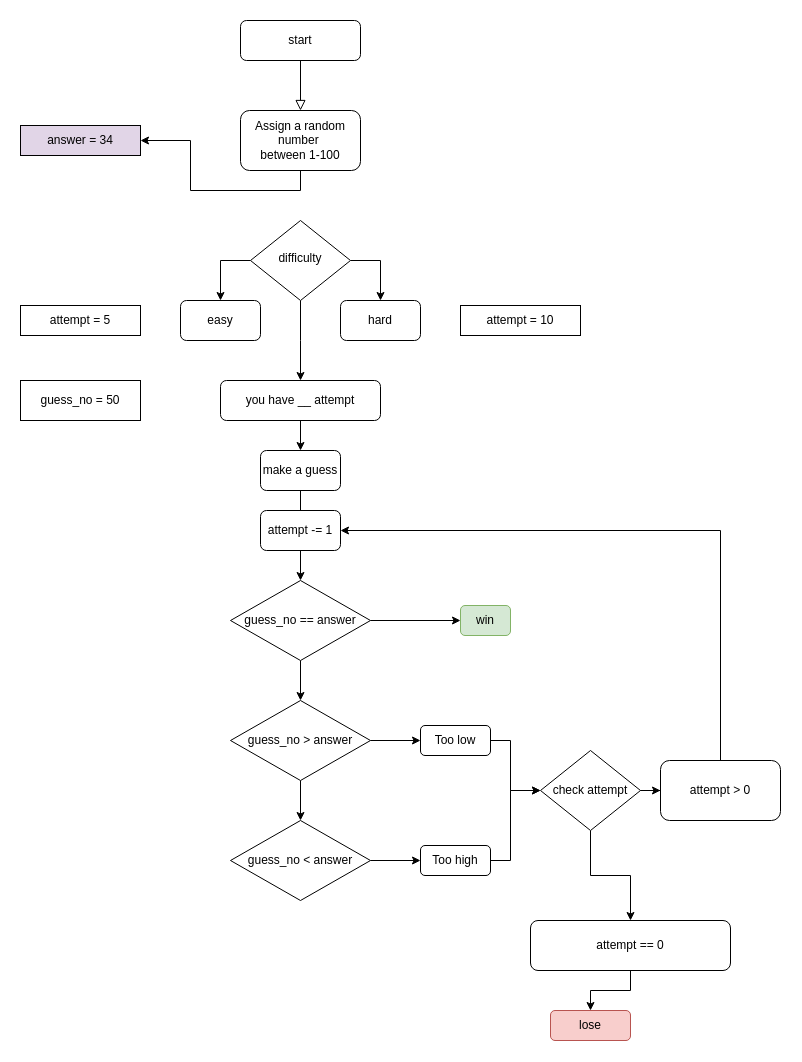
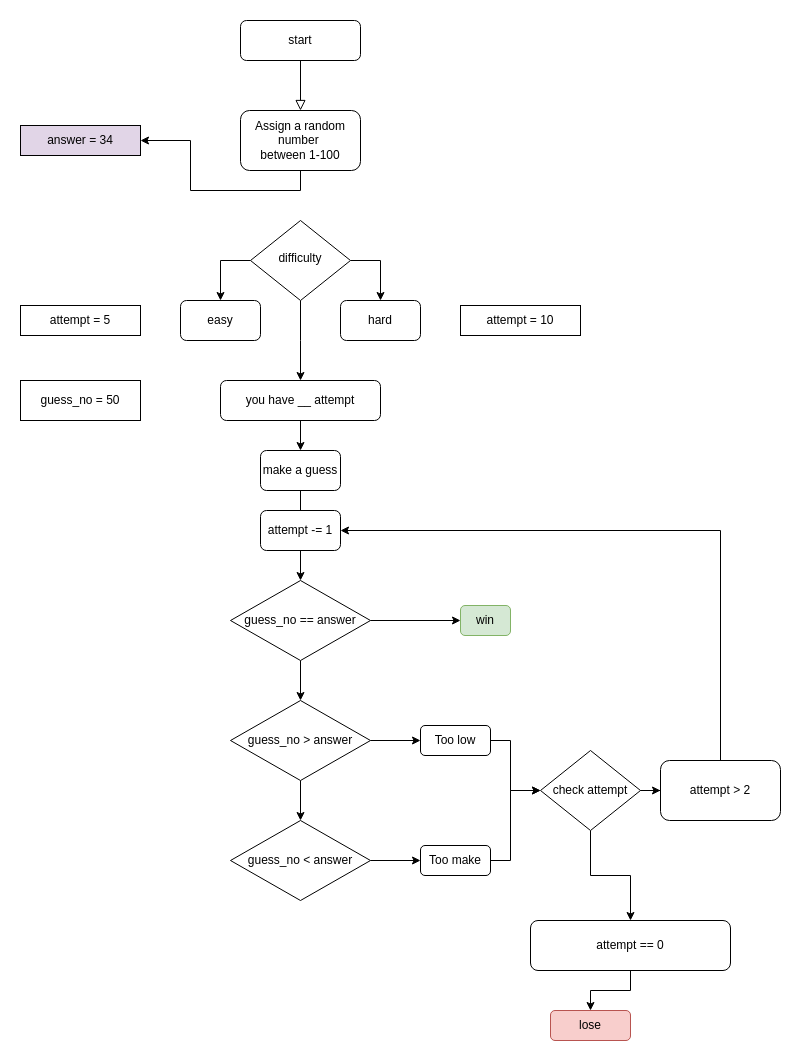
(721, 791) -> (721, 791)
(456, 861) -> (456, 861)
